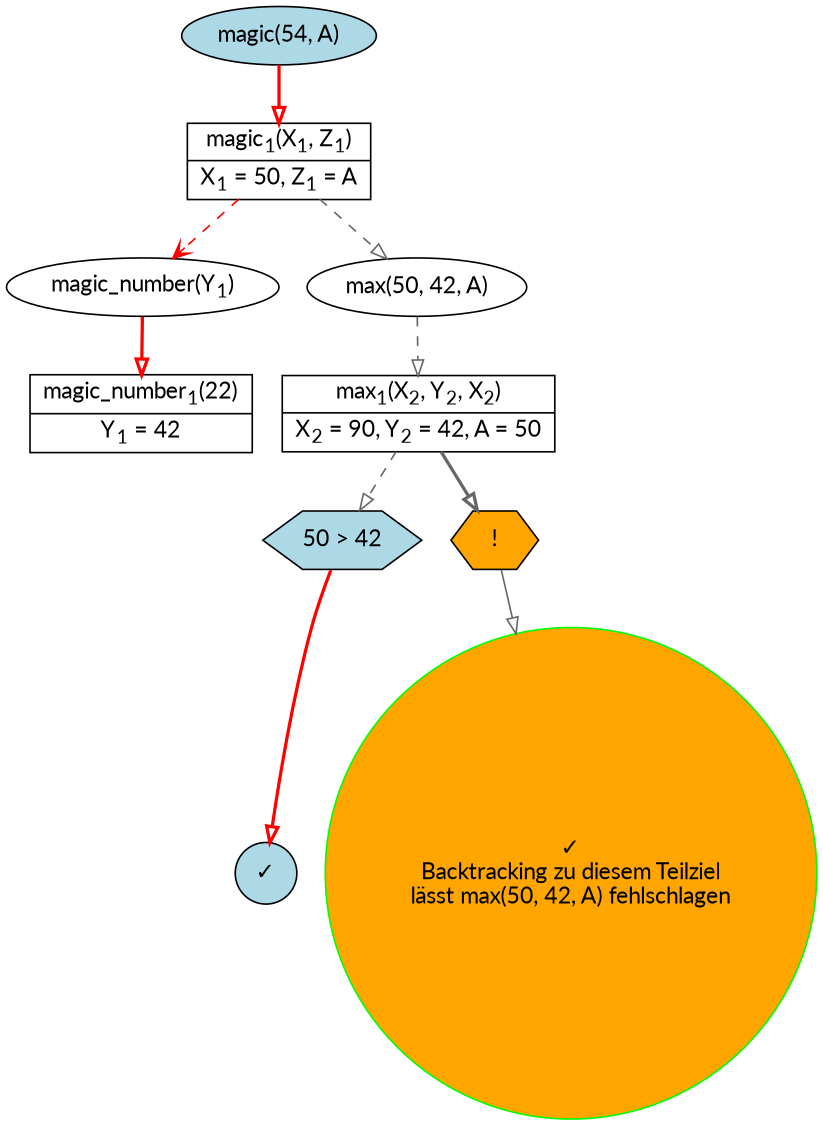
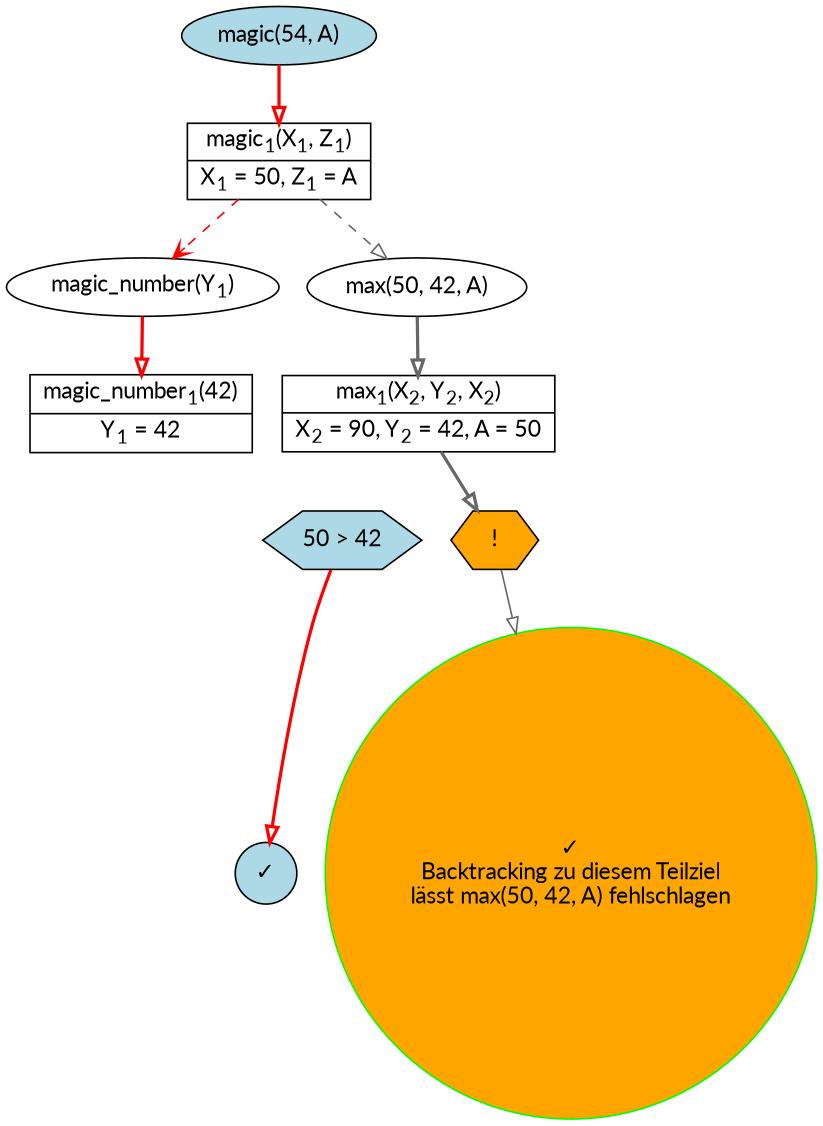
(418, 338) -> (418, 338)
(219, 392) -> (219, 392)
(382, 474) -> none
